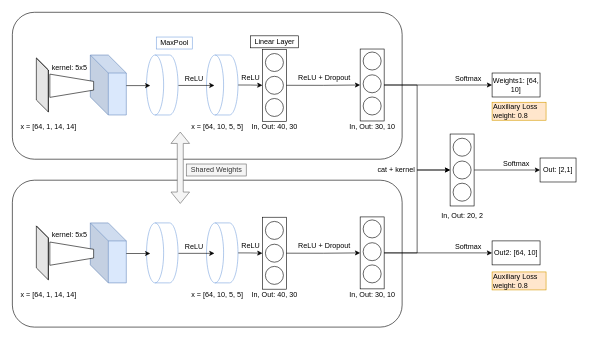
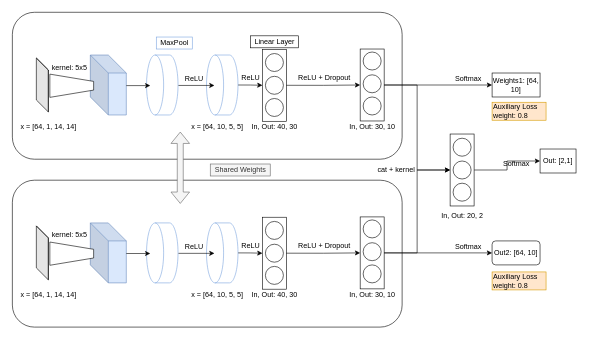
(216, 170) -> (240, 170)
(558, 170) -> (558, 161)
(516, 253) -> (516, 253)
